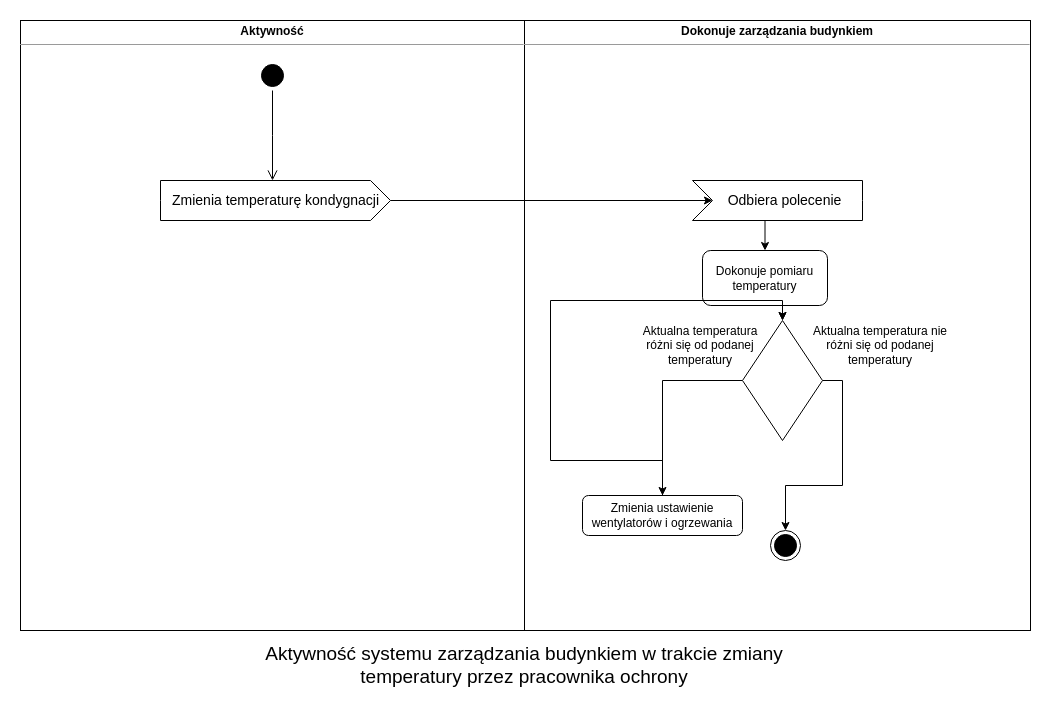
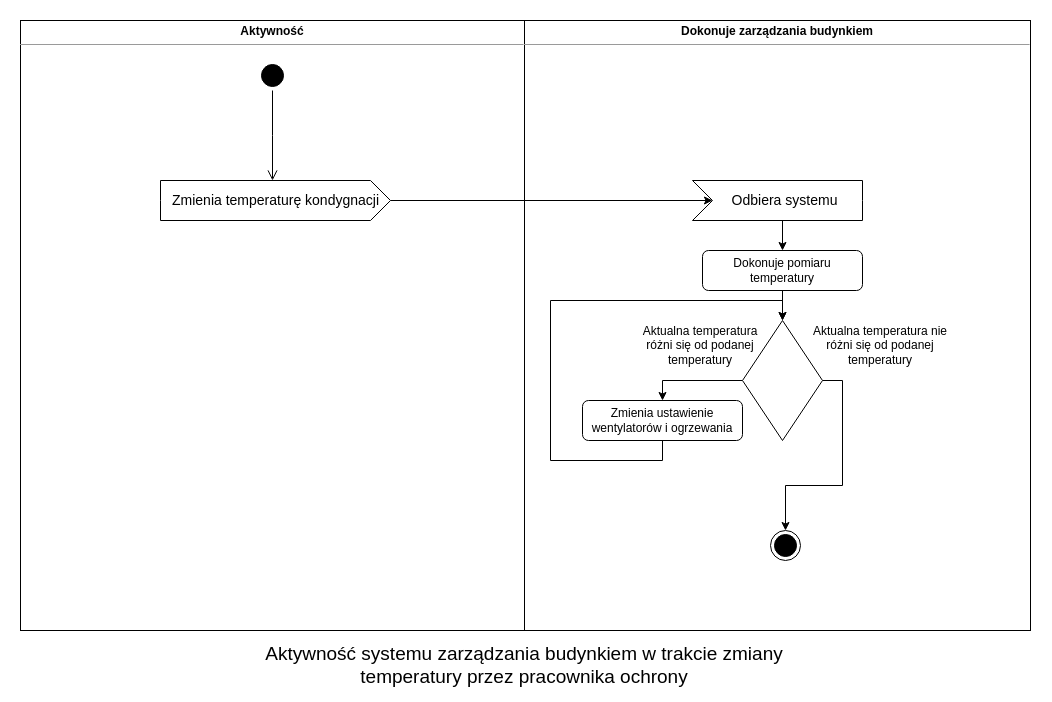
(785, 201) -> (785, 201)
(765, 278) -> (783, 271)
(663, 516) -> (663, 421)
